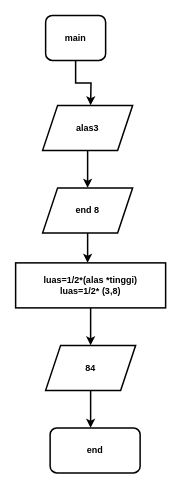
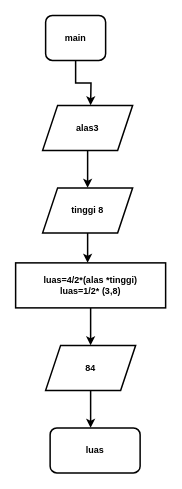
(87, 210) -> (87, 210)
(90, 285) -> (90, 285)
(95, 450) -> (95, 450)
